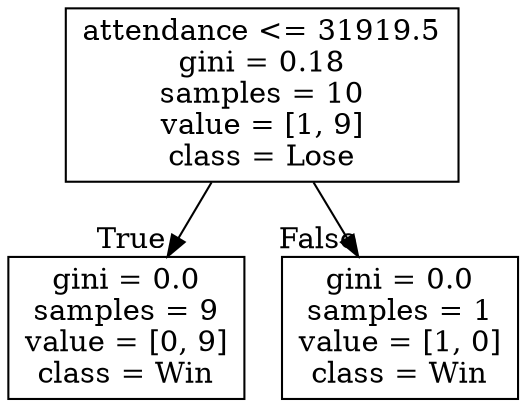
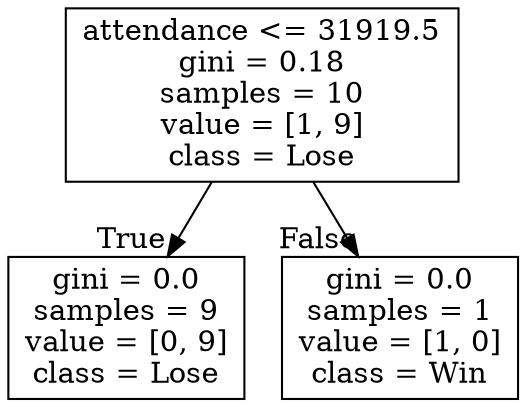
(126, 328) -> (126, 328)
